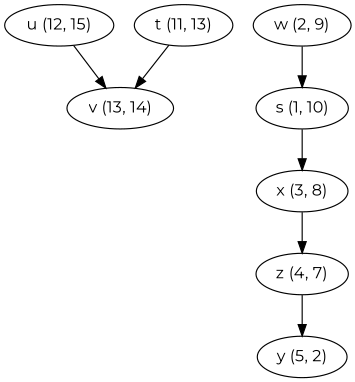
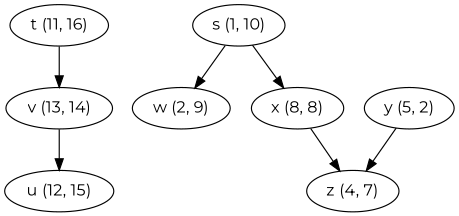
(184, 25) -> (59, 25)
(302, 61) -> (213, 62)
(86, 62) -> (59, 144)
(302, 191) -> (298, 108)
(302, 310) -> (385, 145)
